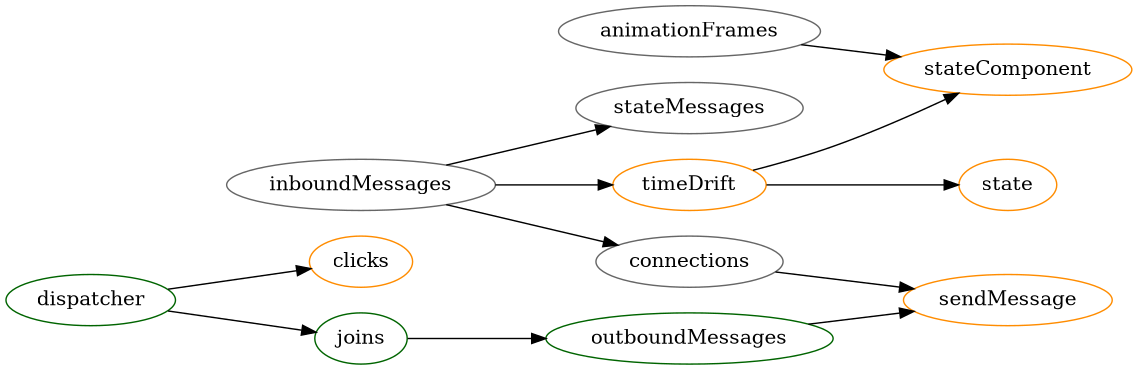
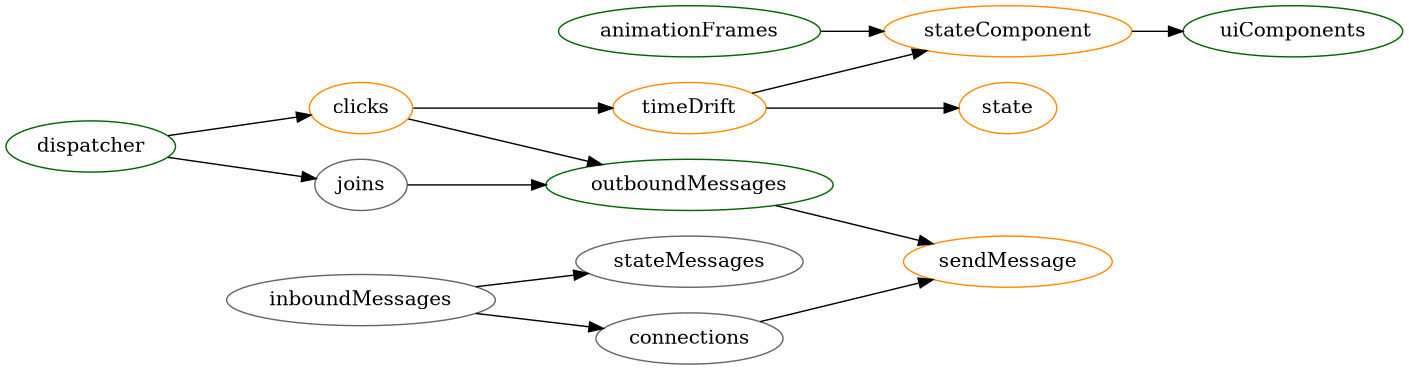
(690, 31) -> (690, 31)
none -> (1293, 31)
none -> (498, 140)
(547, 185) -> (506, 108)
(361, 338) -> (361, 185)
